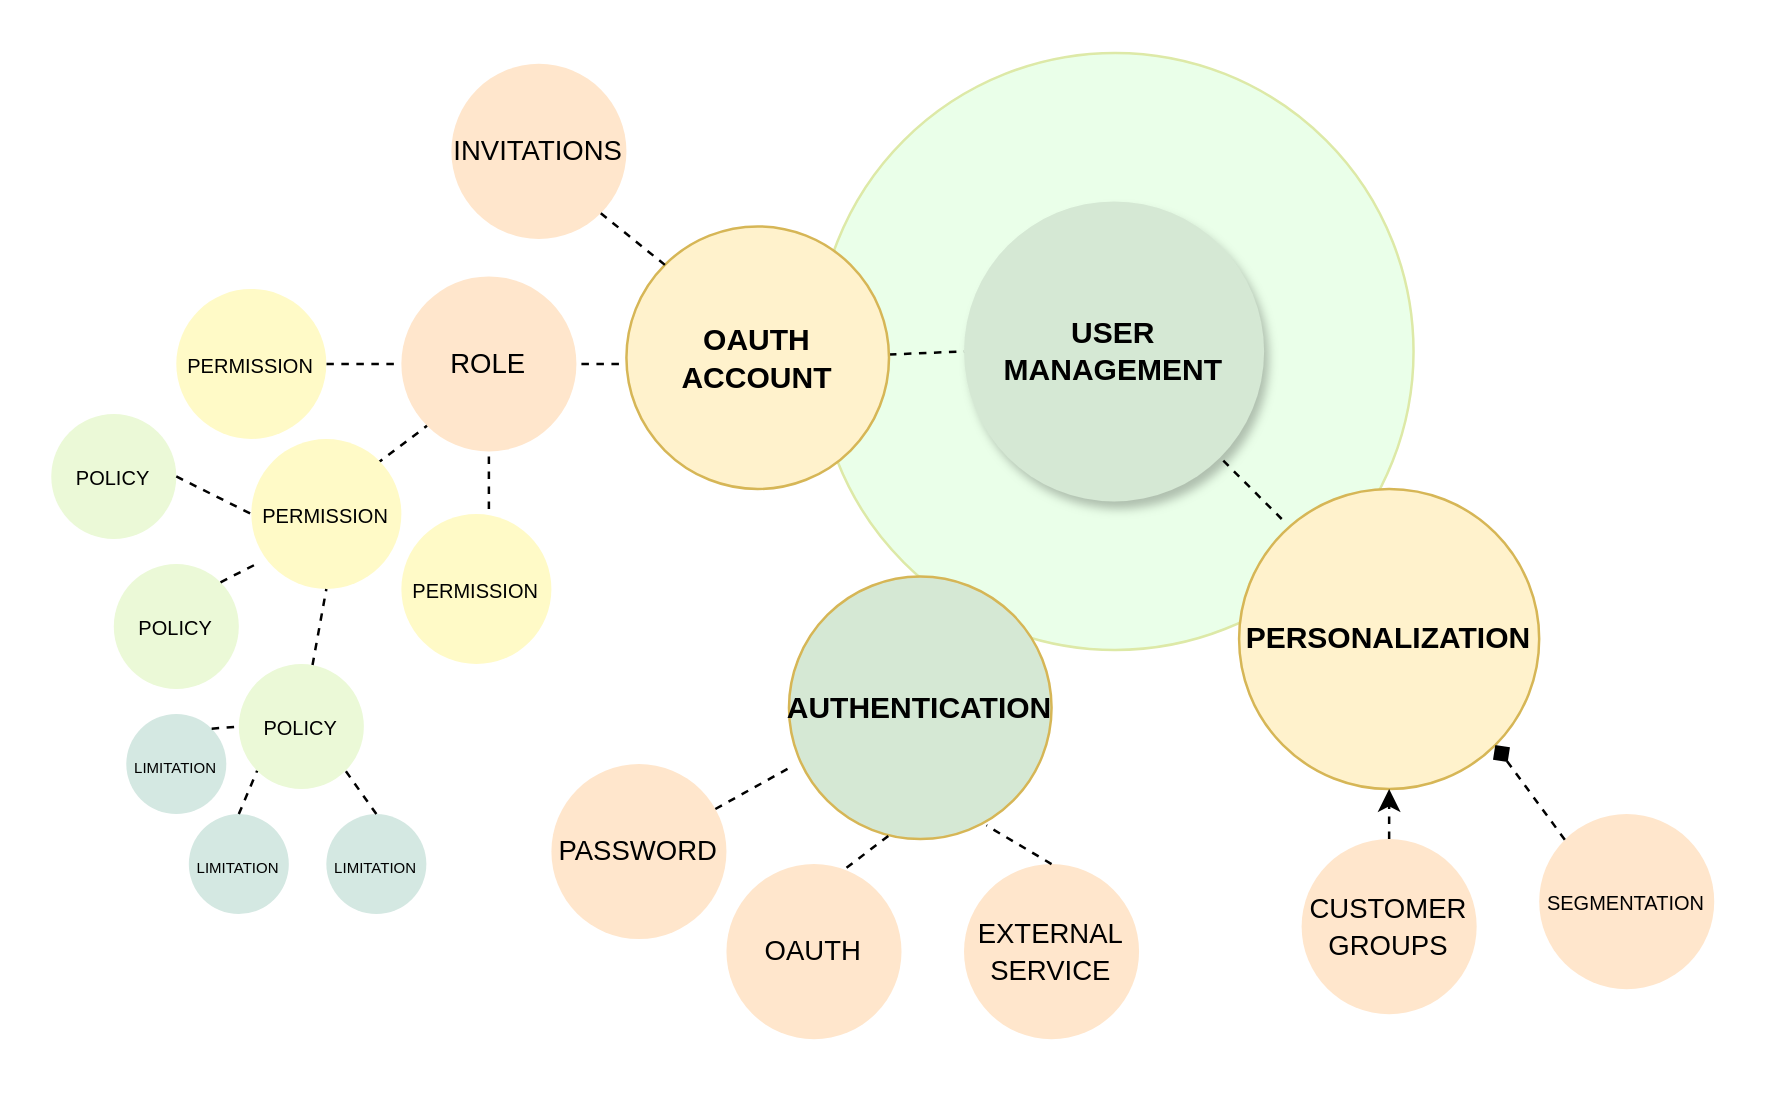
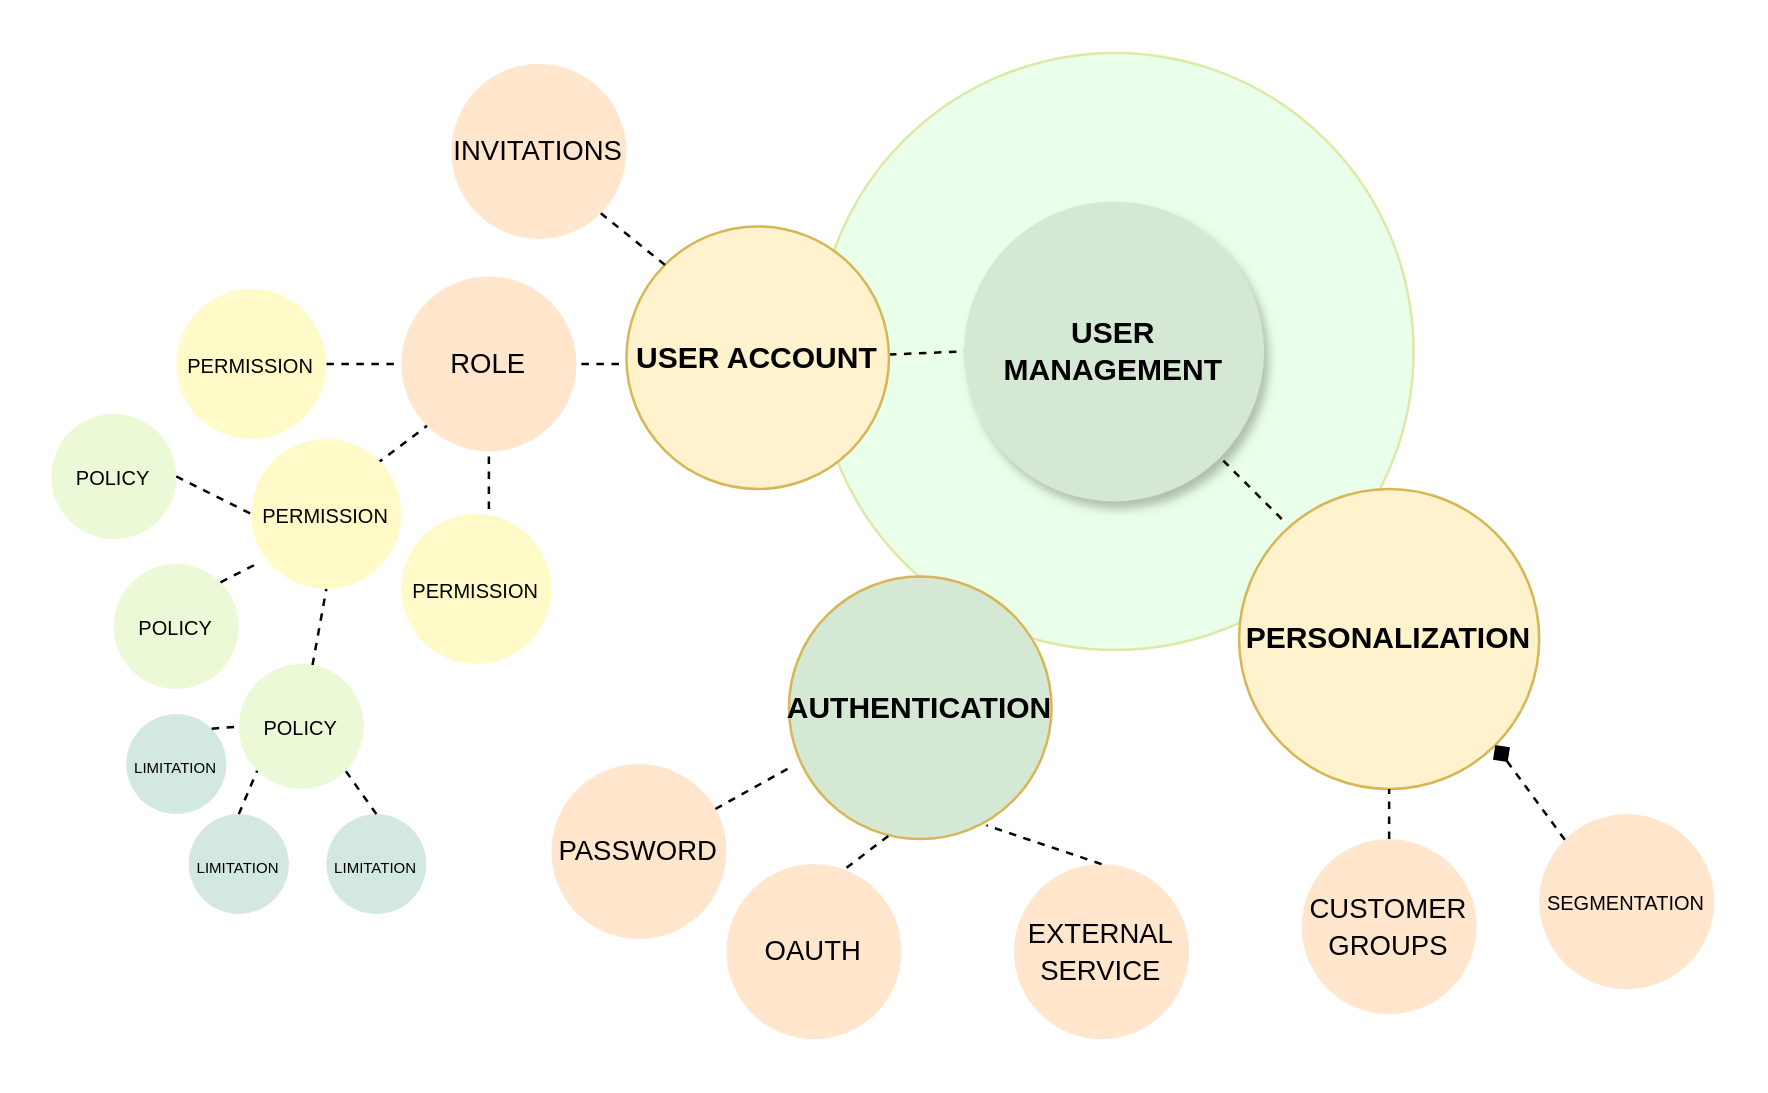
(758, 359) -> (758, 359)
(1389, 807) -> (1389, 799)
(1051, 951) -> (1101, 951)
